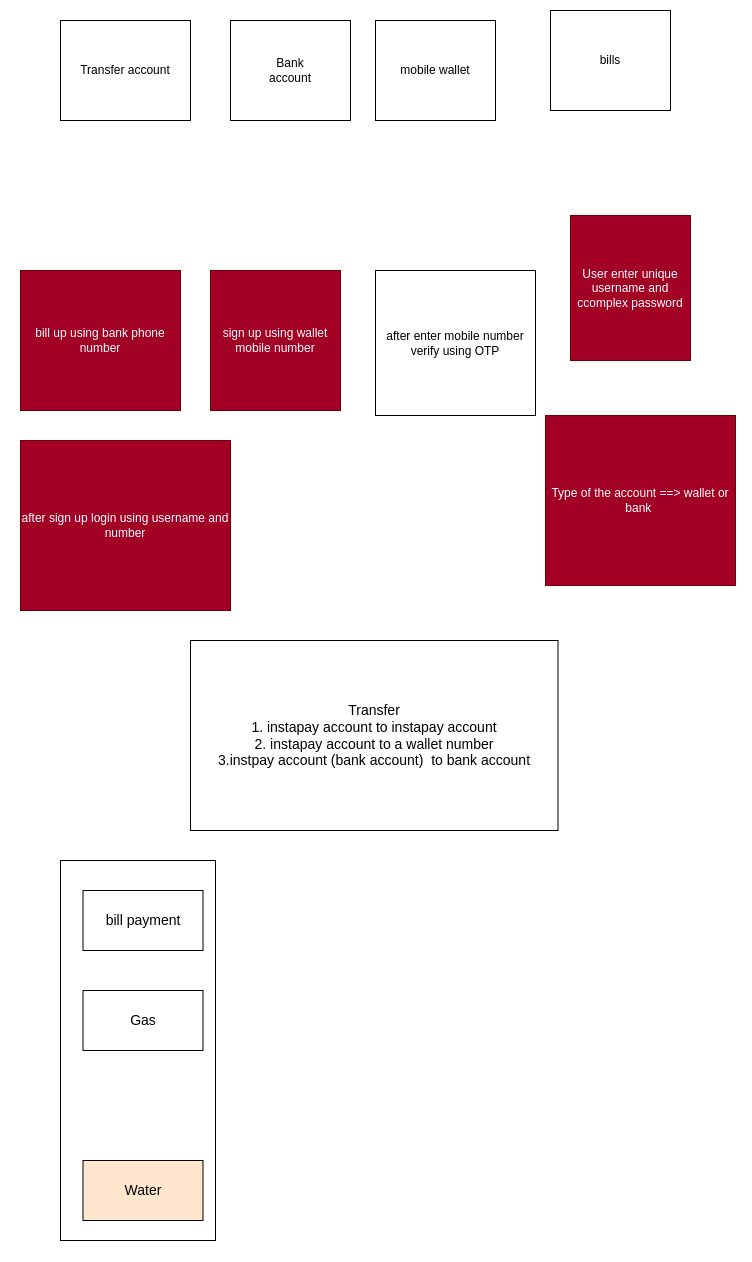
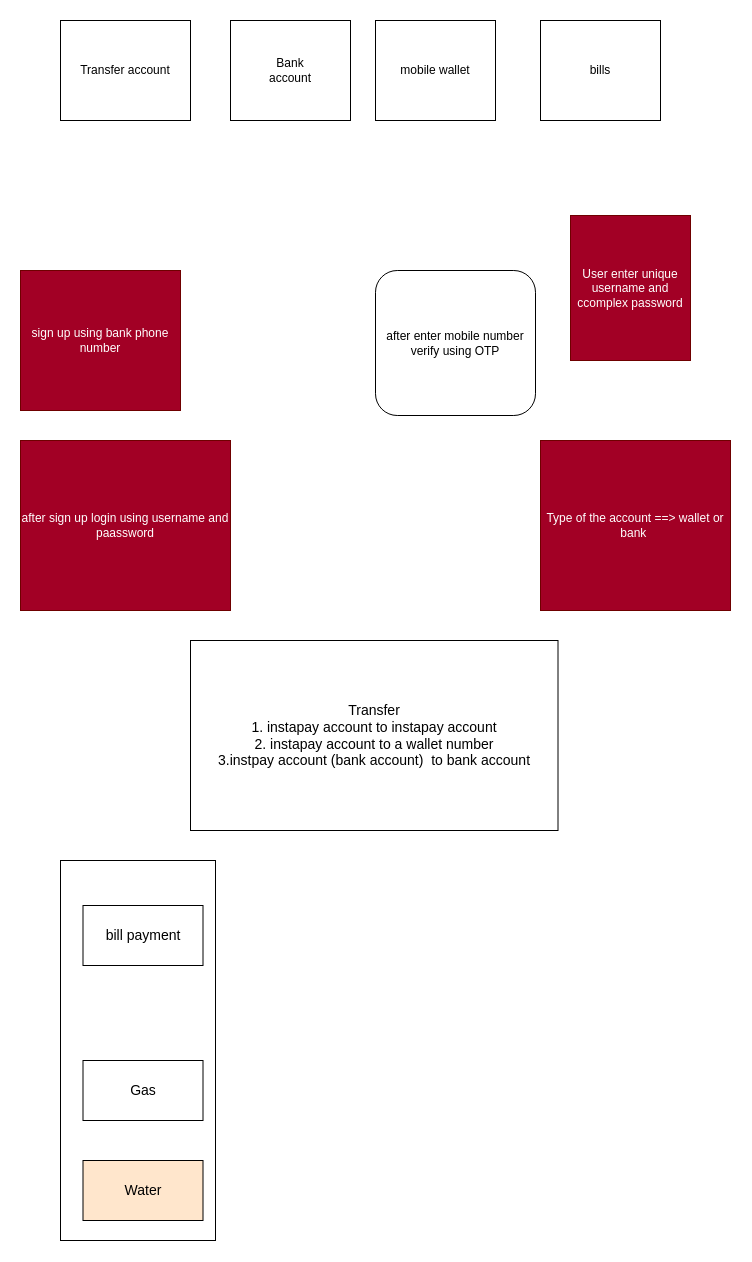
(611, 61) -> (601, 71)
(101, 341) -> (101, 341)
(276, 341) -> none
(456, 343) -> (456, 343)
(641, 501) -> (636, 526)
(126, 526) -> (126, 526)
(143, 921) -> (143, 936)
(143, 1021) -> (143, 1091)
